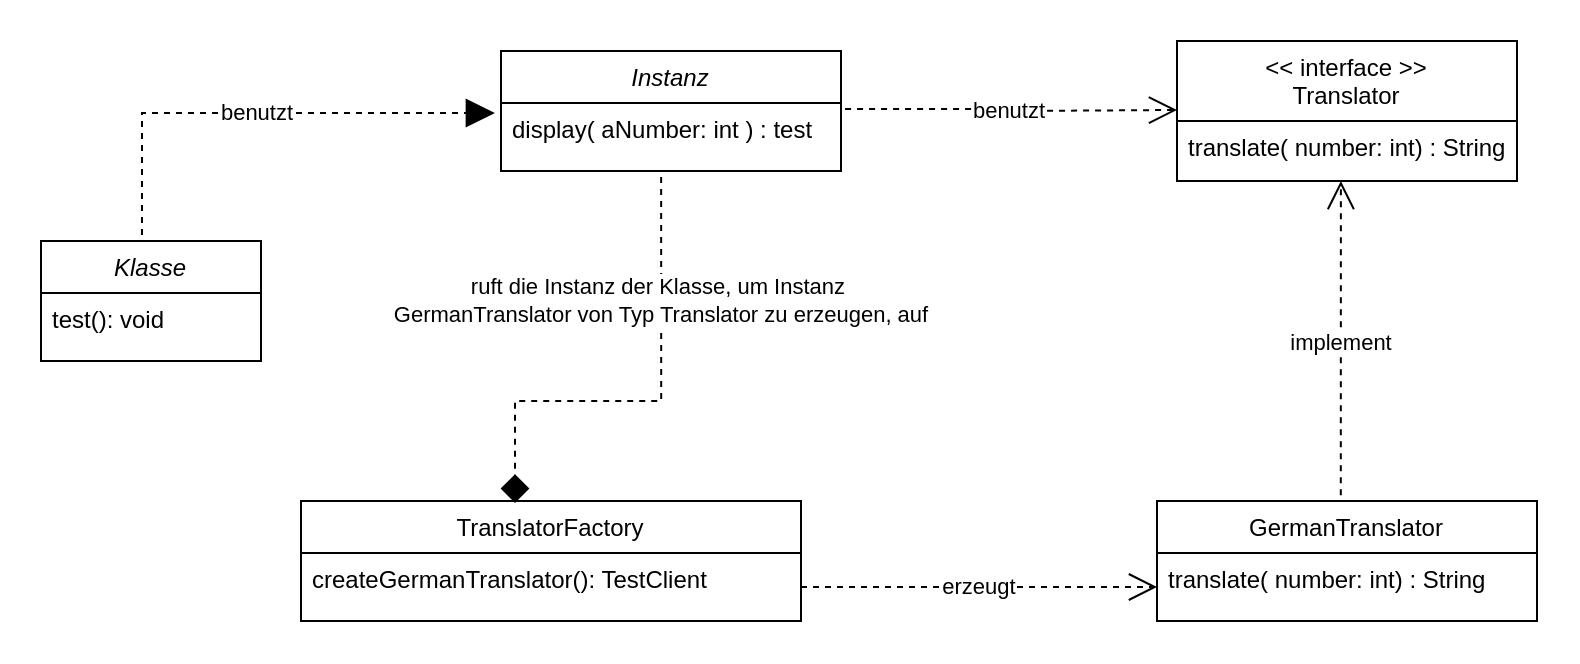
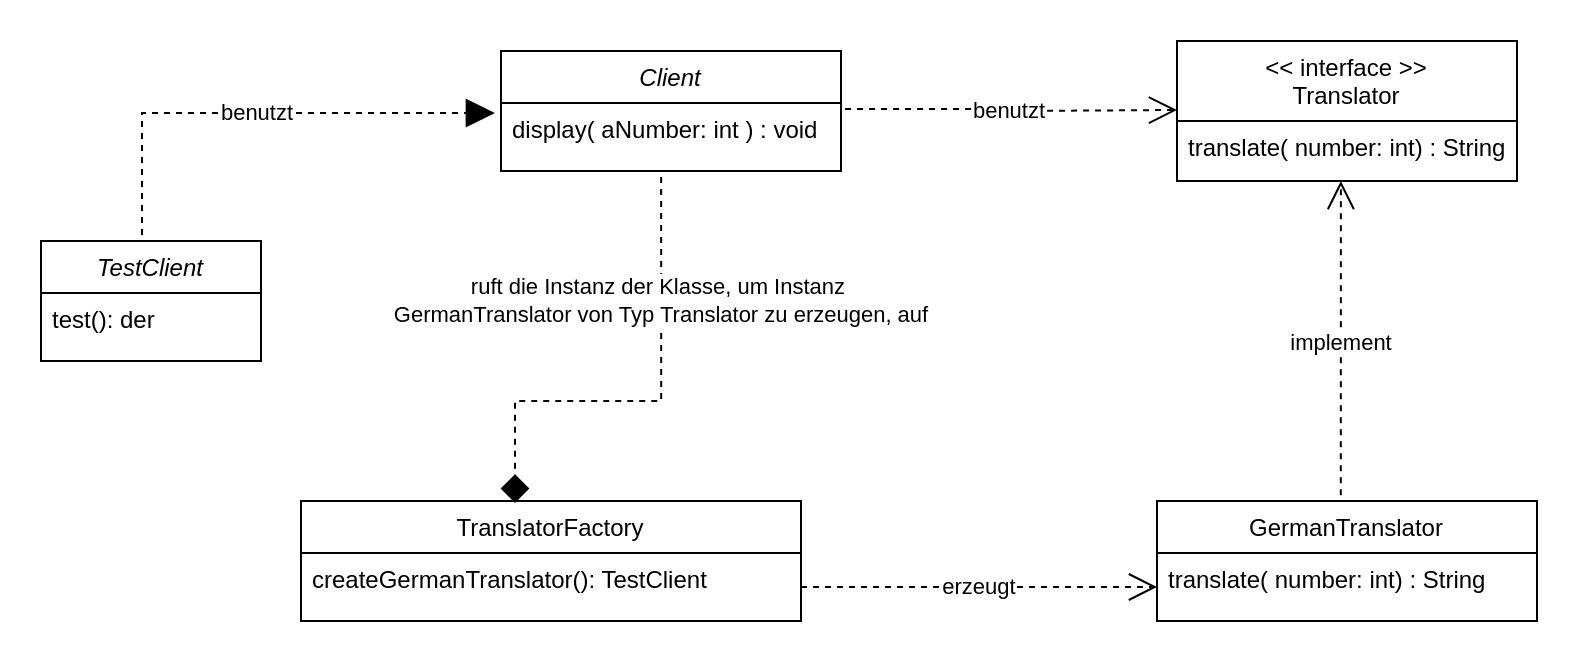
(670, 78) -> (670, 78)
(682, 130) -> (679, 130)
(150, 268) -> (150, 268)
(123, 320) -> (120, 320)
